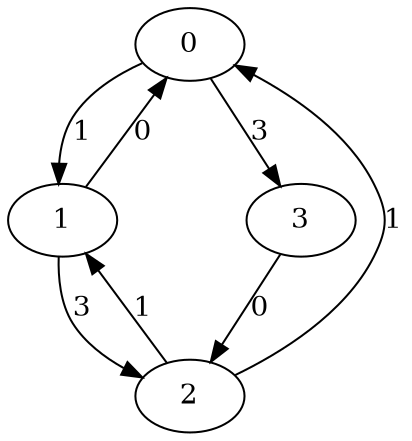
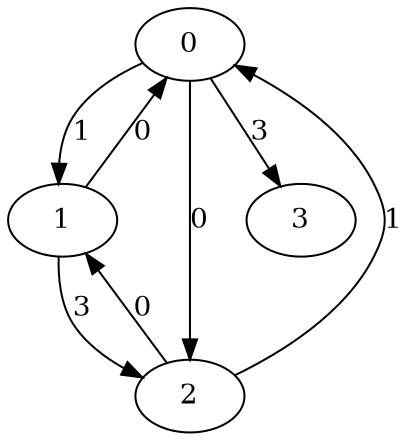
(251, 300) -> (190, 210)
(143, 308) -> (143, 308)
